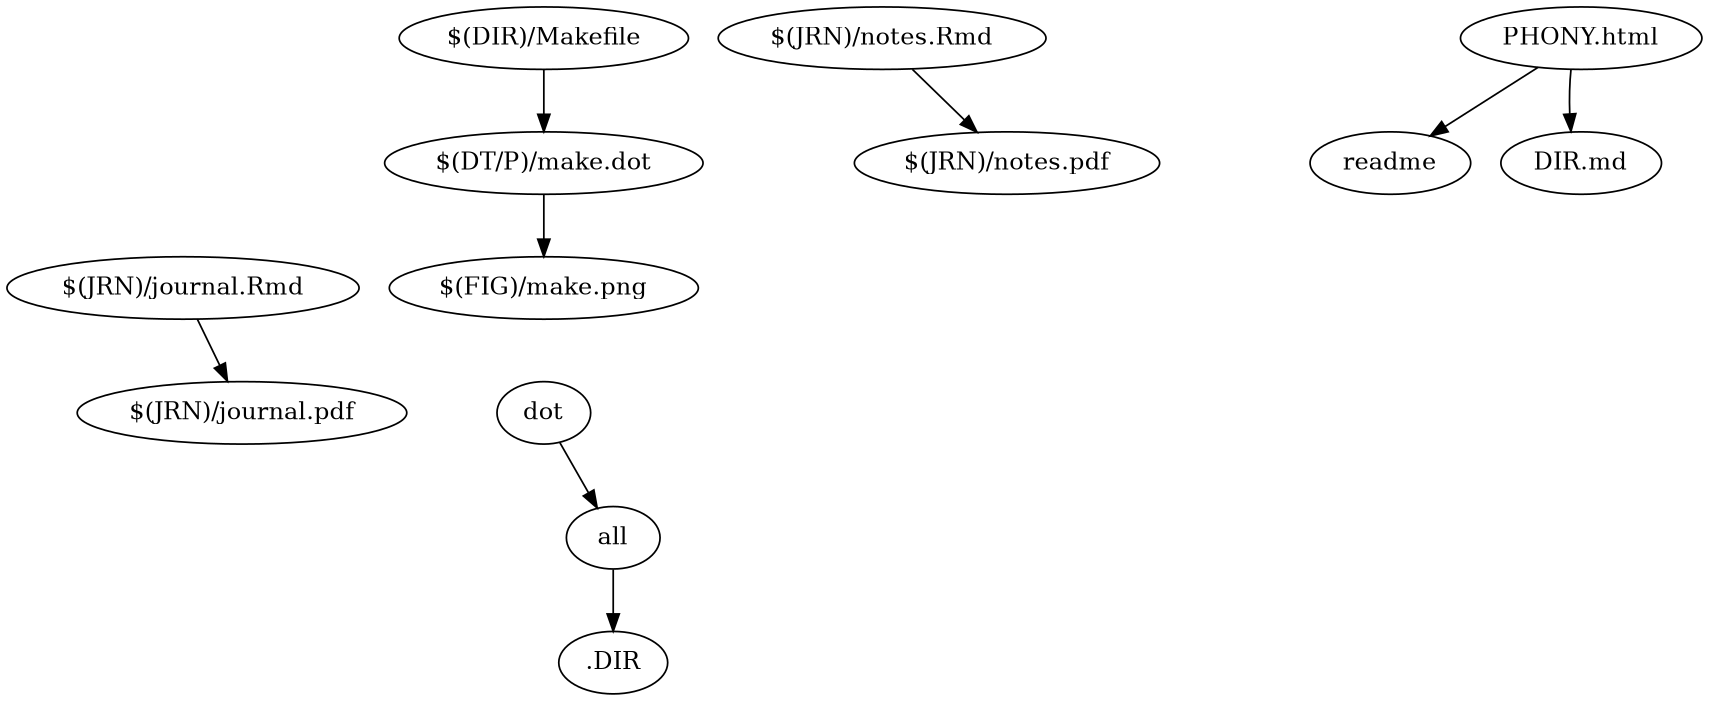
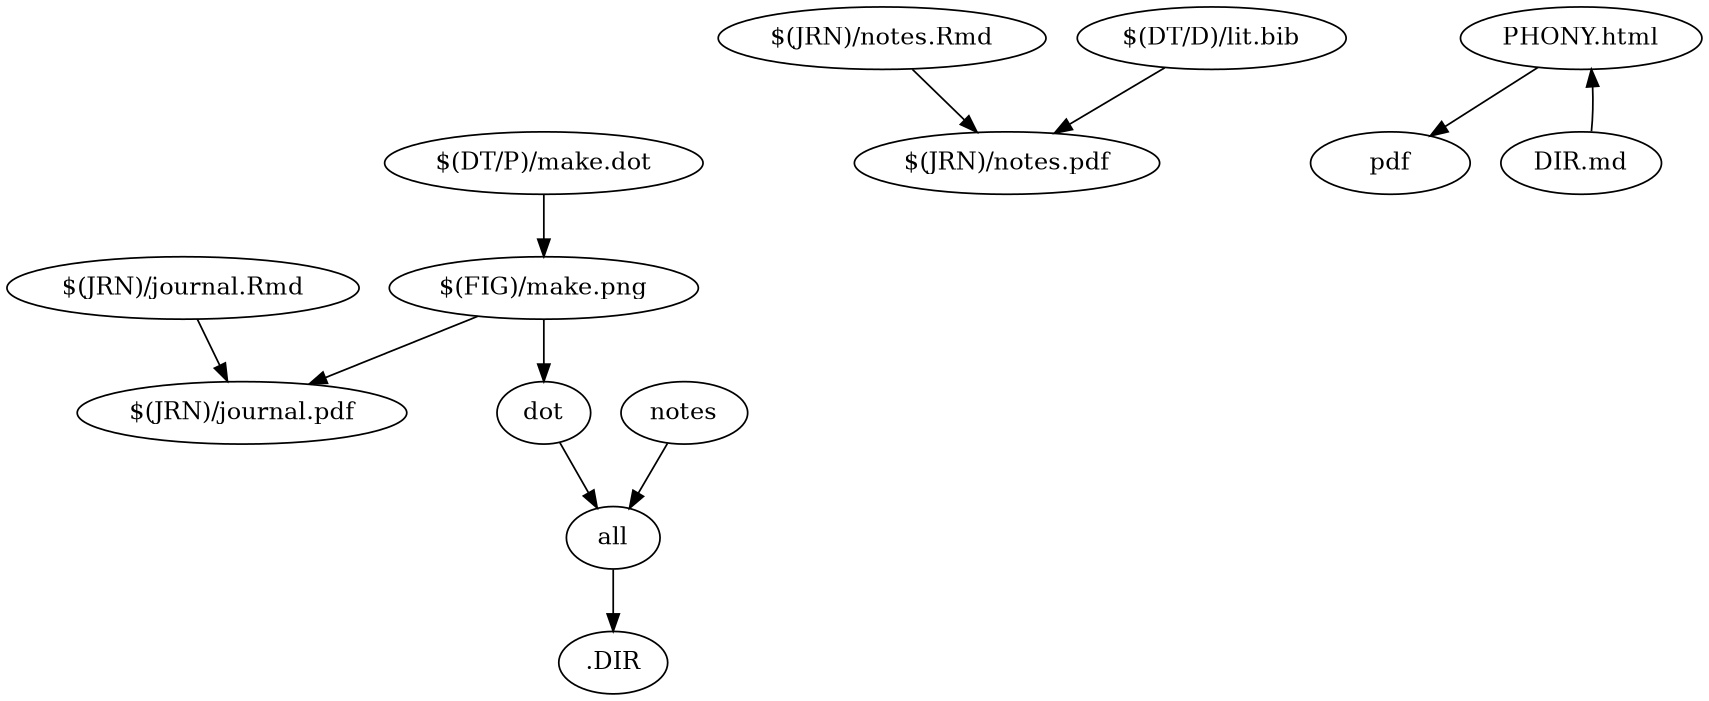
(544, 38) -> none
none -> (1212, 38)
(1570, 92) -> (1593, 109)
(1390, 163) -> (1390, 163)
none -> (544, 342)
none -> (402, 347)
none -> (684, 413)
